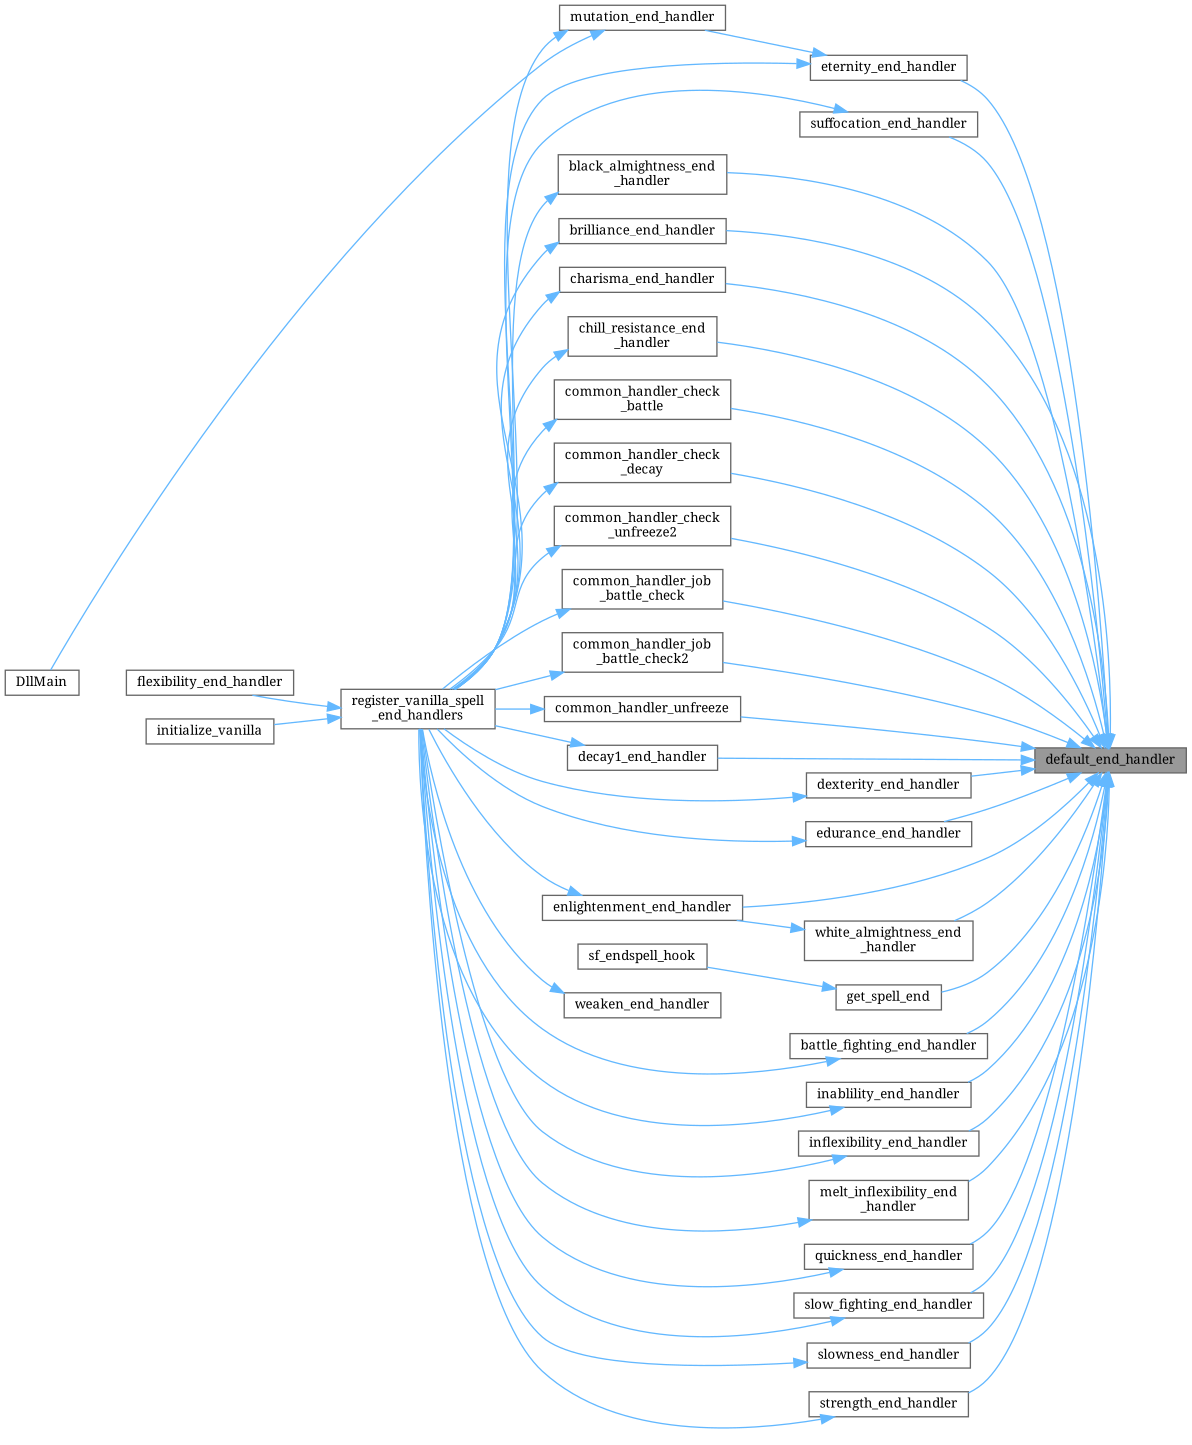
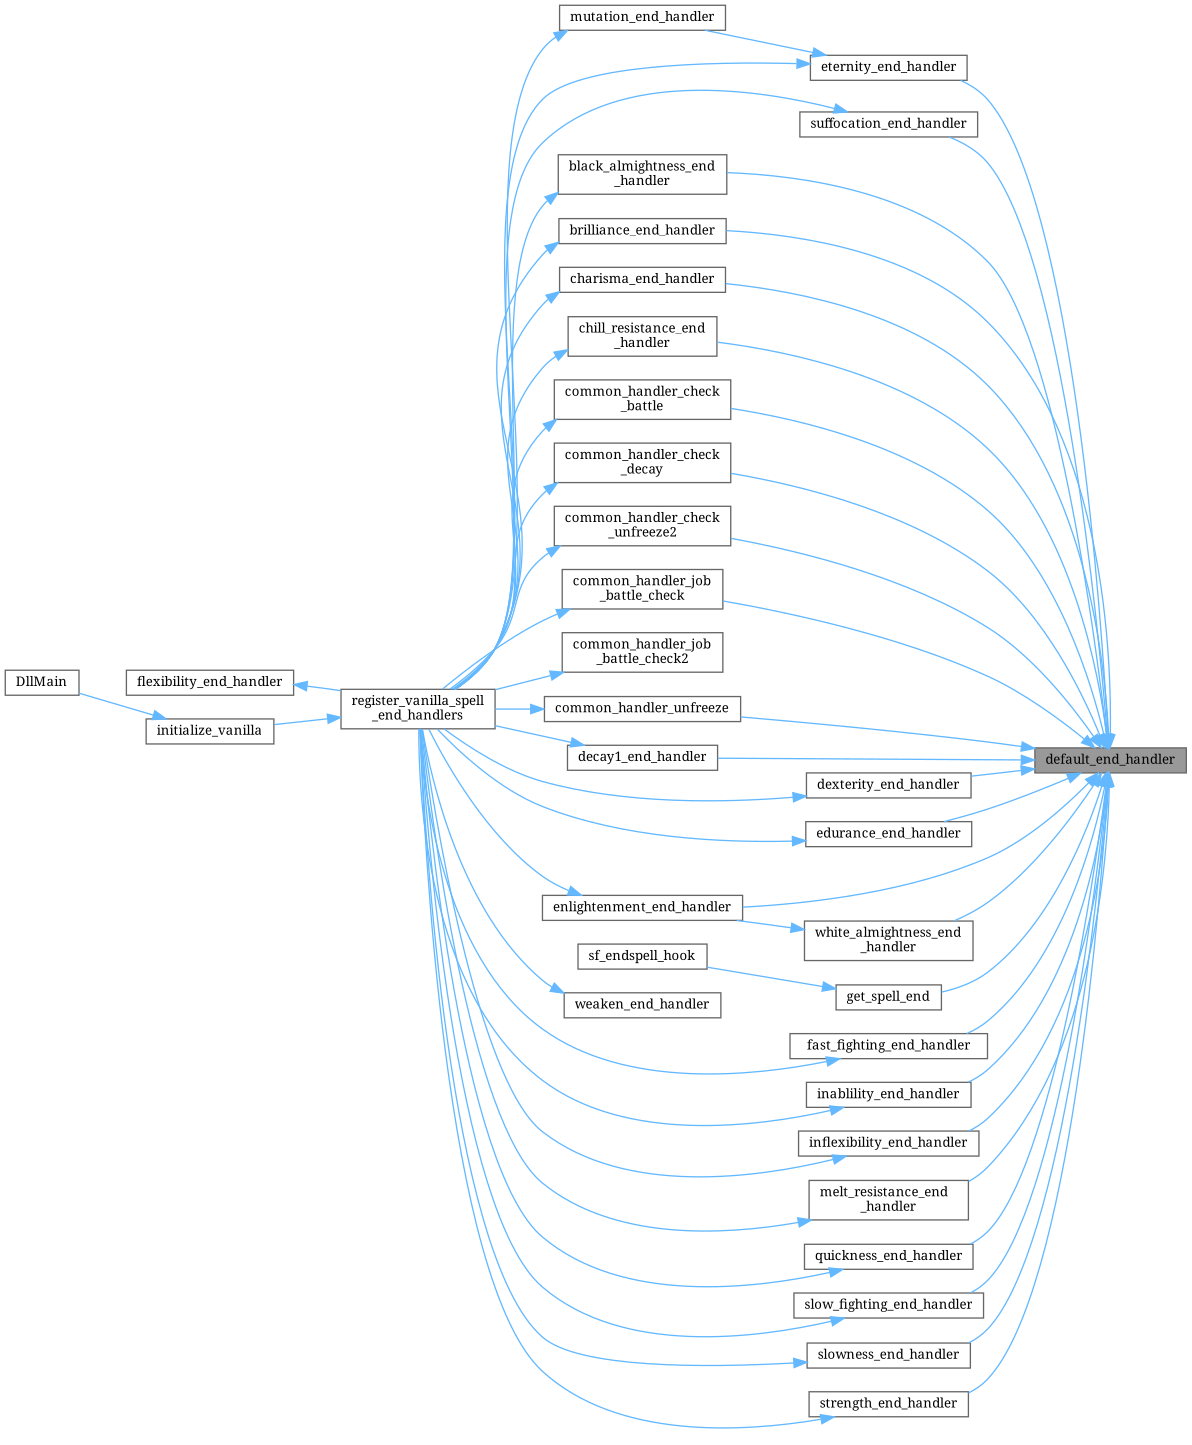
(288, 323) -> (116, 704)
(898, 693) -> none
(290, 701) -> (324, 688)
(889, 1046) -> (889, 1046)
(889, 1200) -> (889, 1200)
